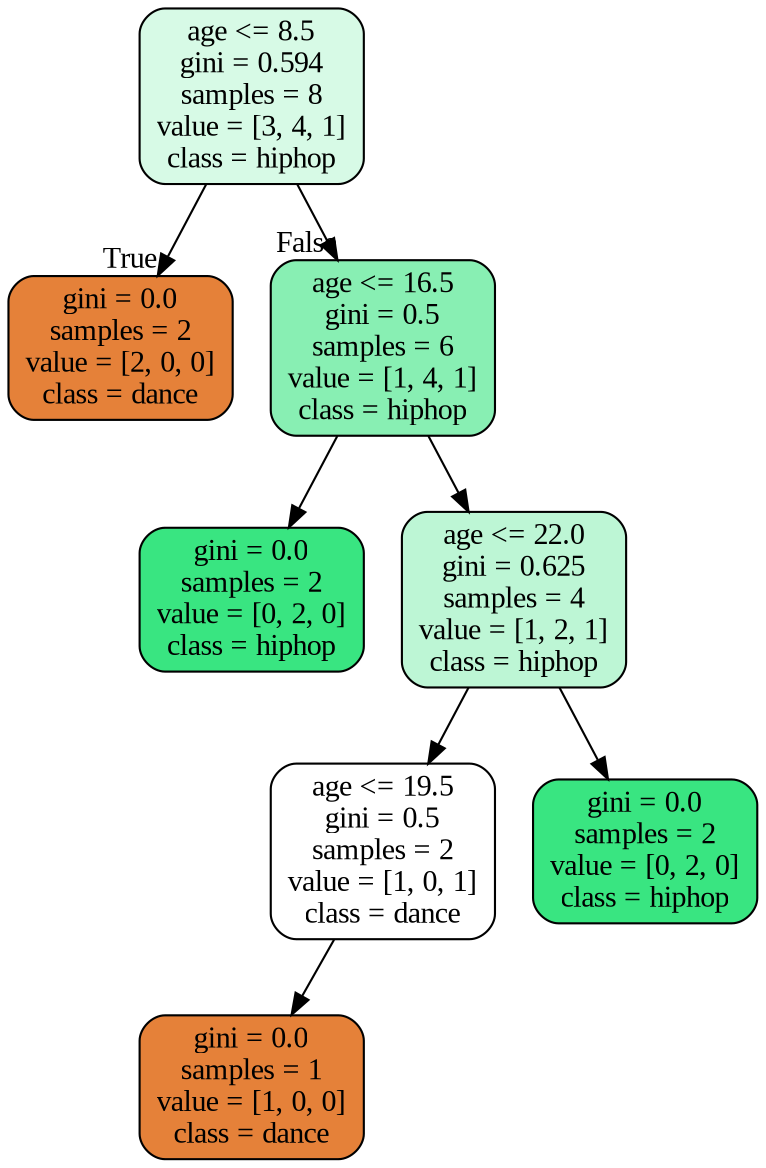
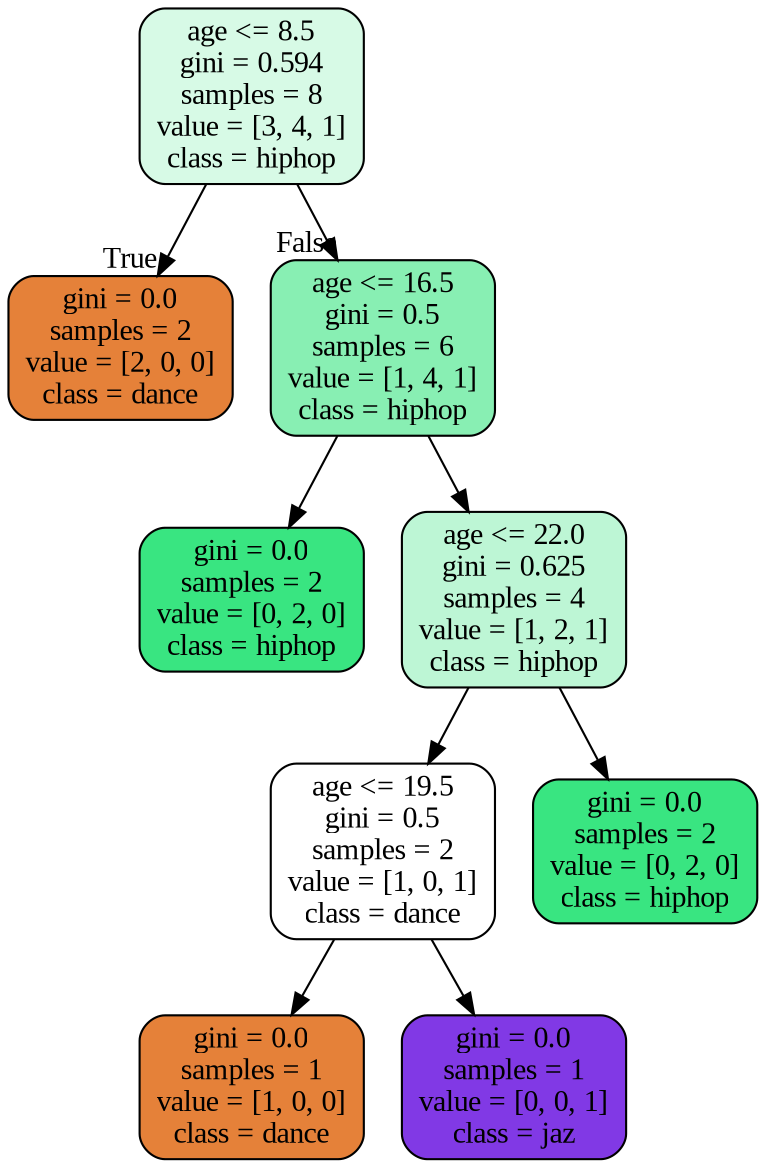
none -> (514, 1087)
